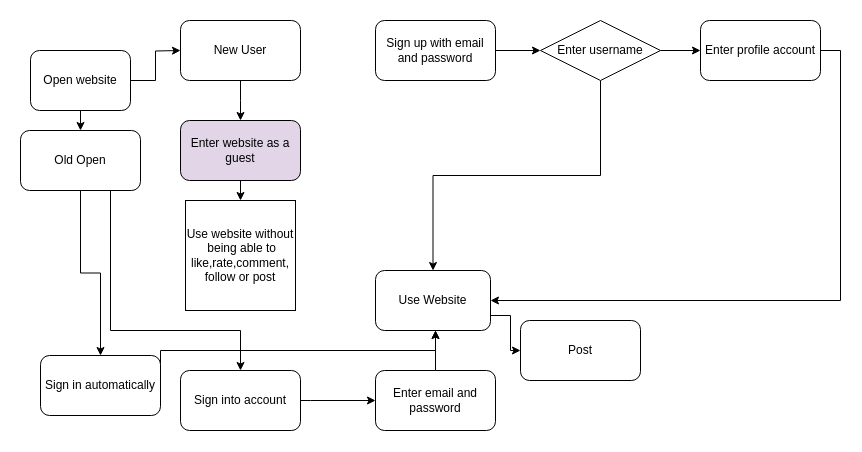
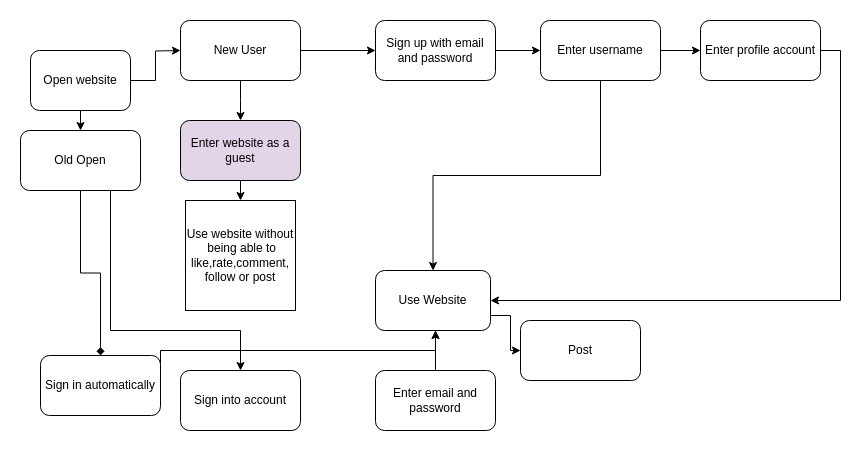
none -> (335, 51)
(601, 51) -> (601, 51)
(101, 347) -> (101, 347)
(335, 401) -> none
